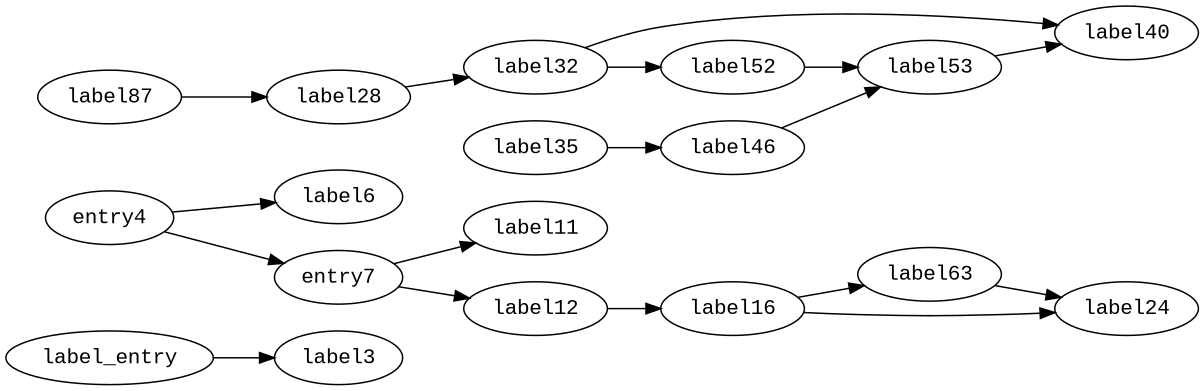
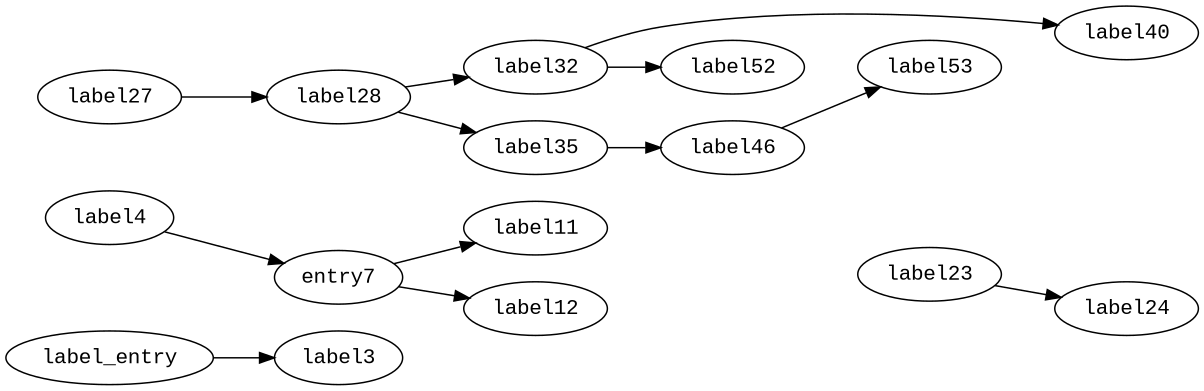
(1021, 51) -> none
(824, 67) -> none
(110, 97) -> (110, 97)
none -> (430, 120)
(339, 197) -> none
(110, 218) -> (110, 218)
(930, 274) -> (930, 274)
(733, 309) -> none
